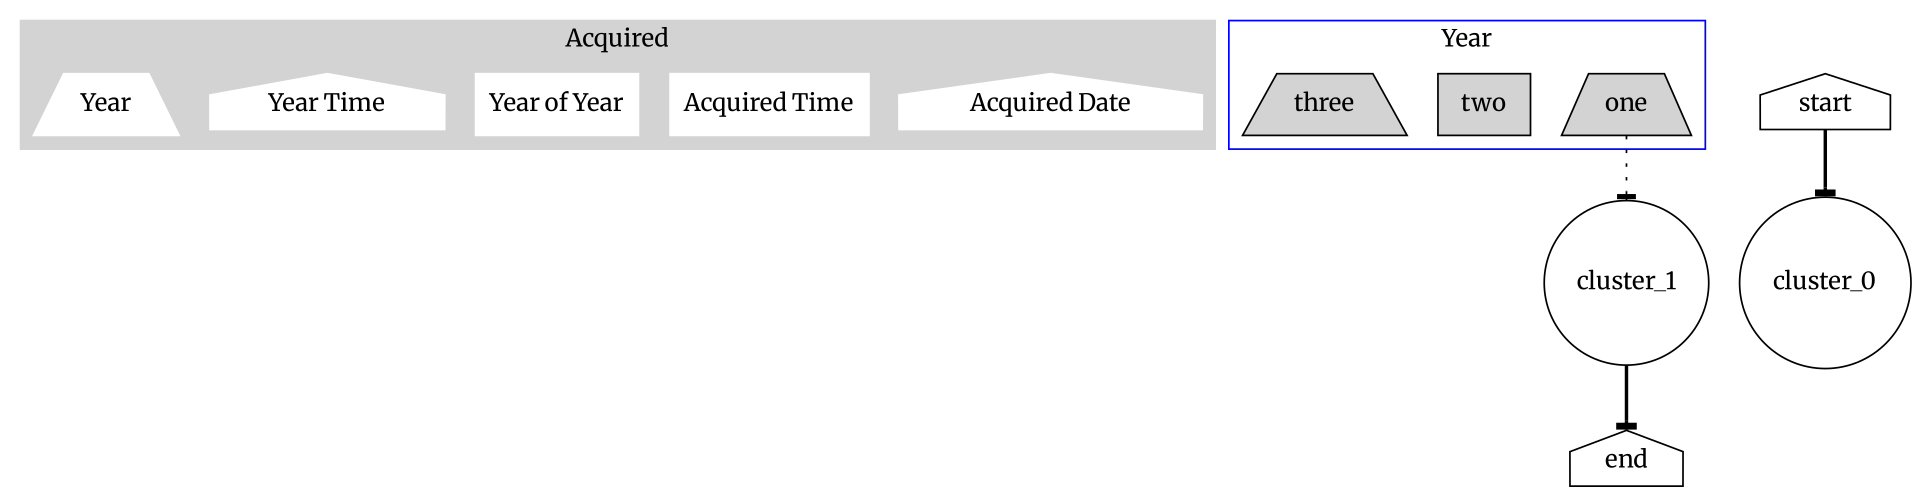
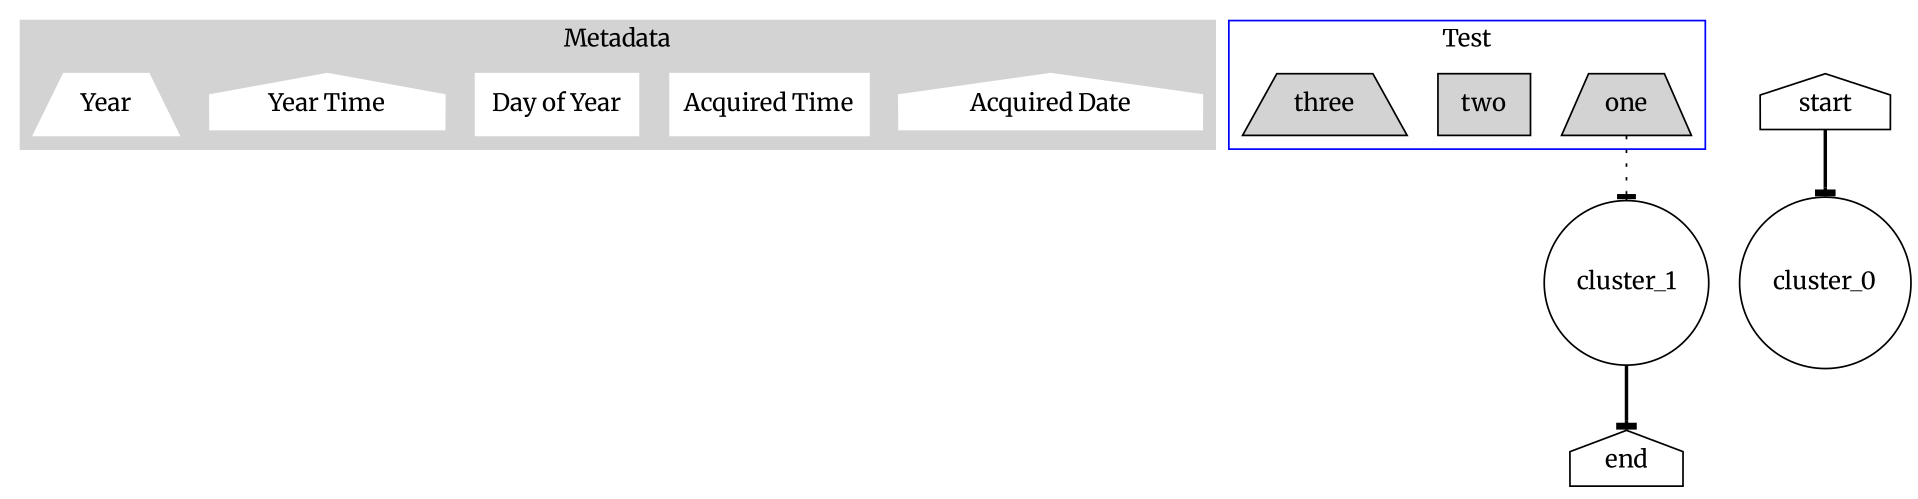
(618, 40) -> (618, 40)
(1467, 40) -> (1467, 40)
(557, 105) -> (557, 105)
